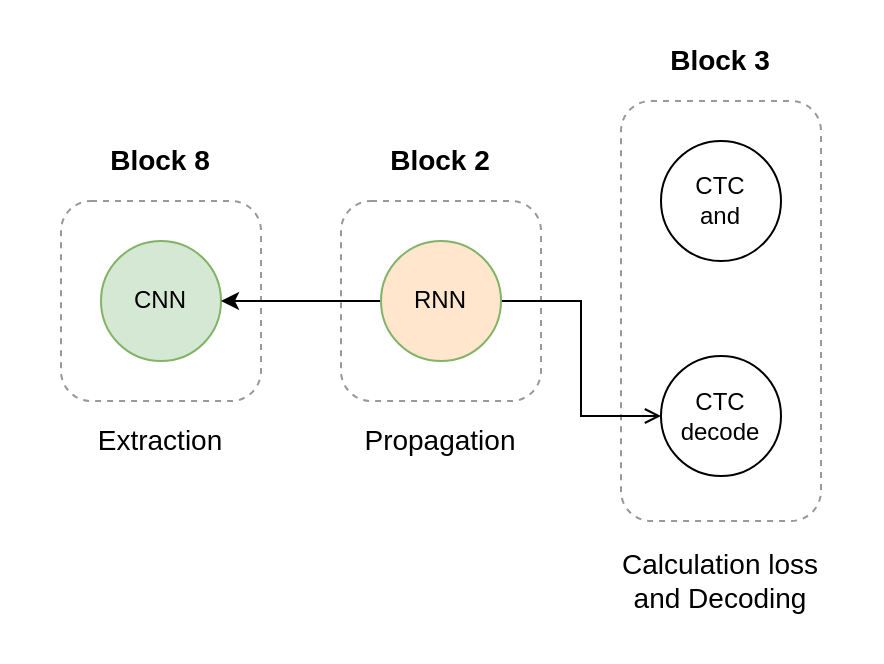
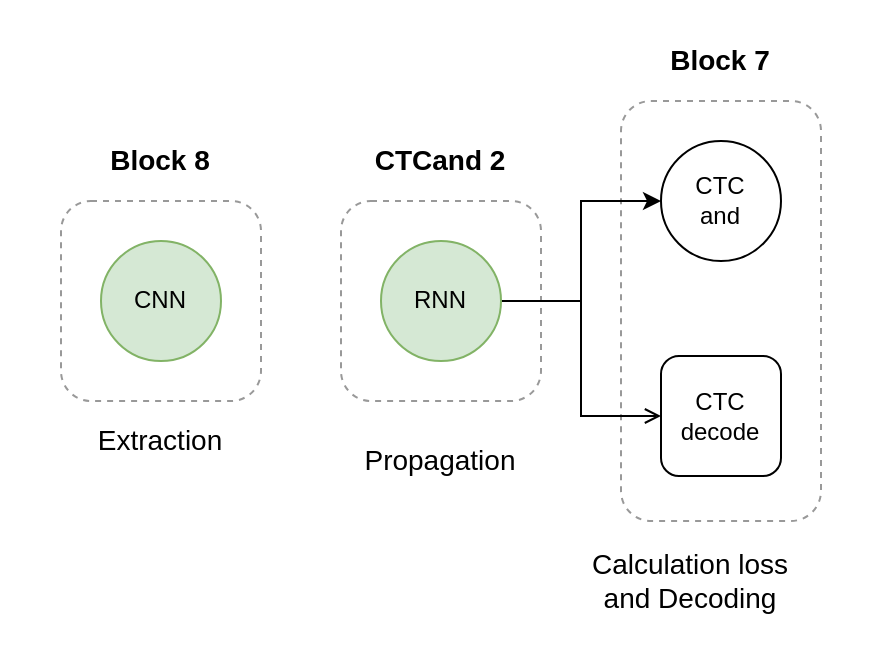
(721, 61) -> (721, 61)
(441, 161) -> (441, 161)
(308, 301) -> (581, 216)
(441, 301) -> (441, 301)
(721, 416) -> (721, 416)
(441, 441) -> (441, 461)
(721, 581) -> (691, 581)
